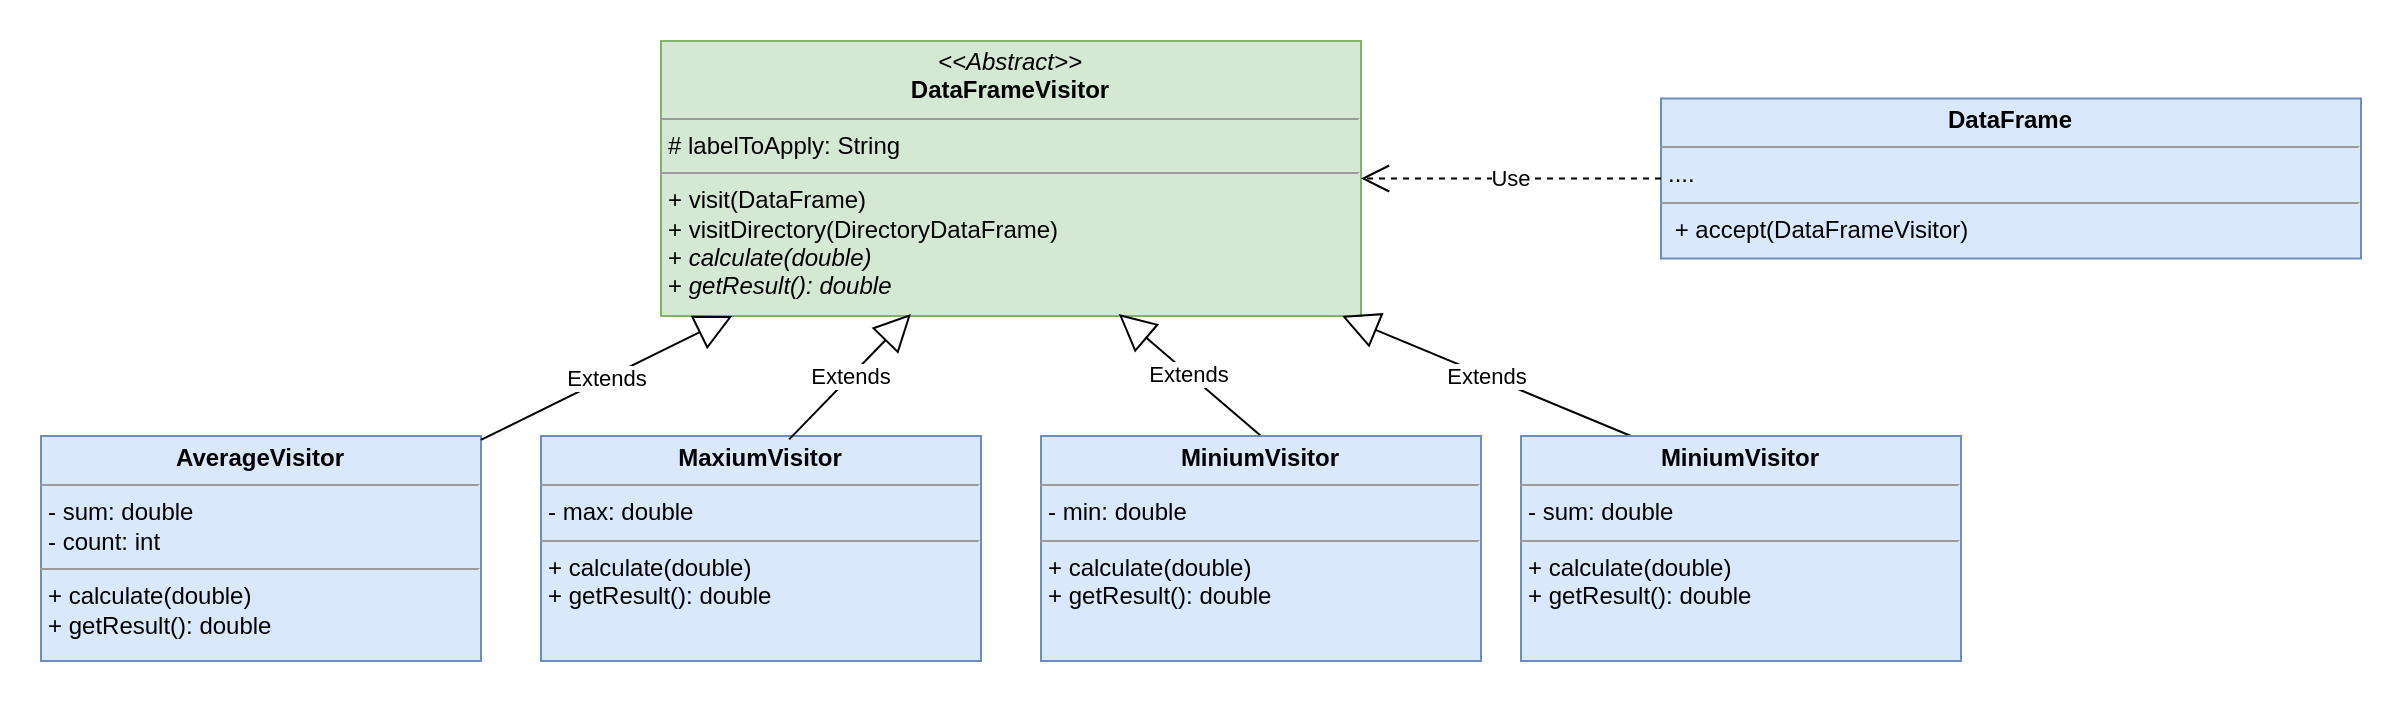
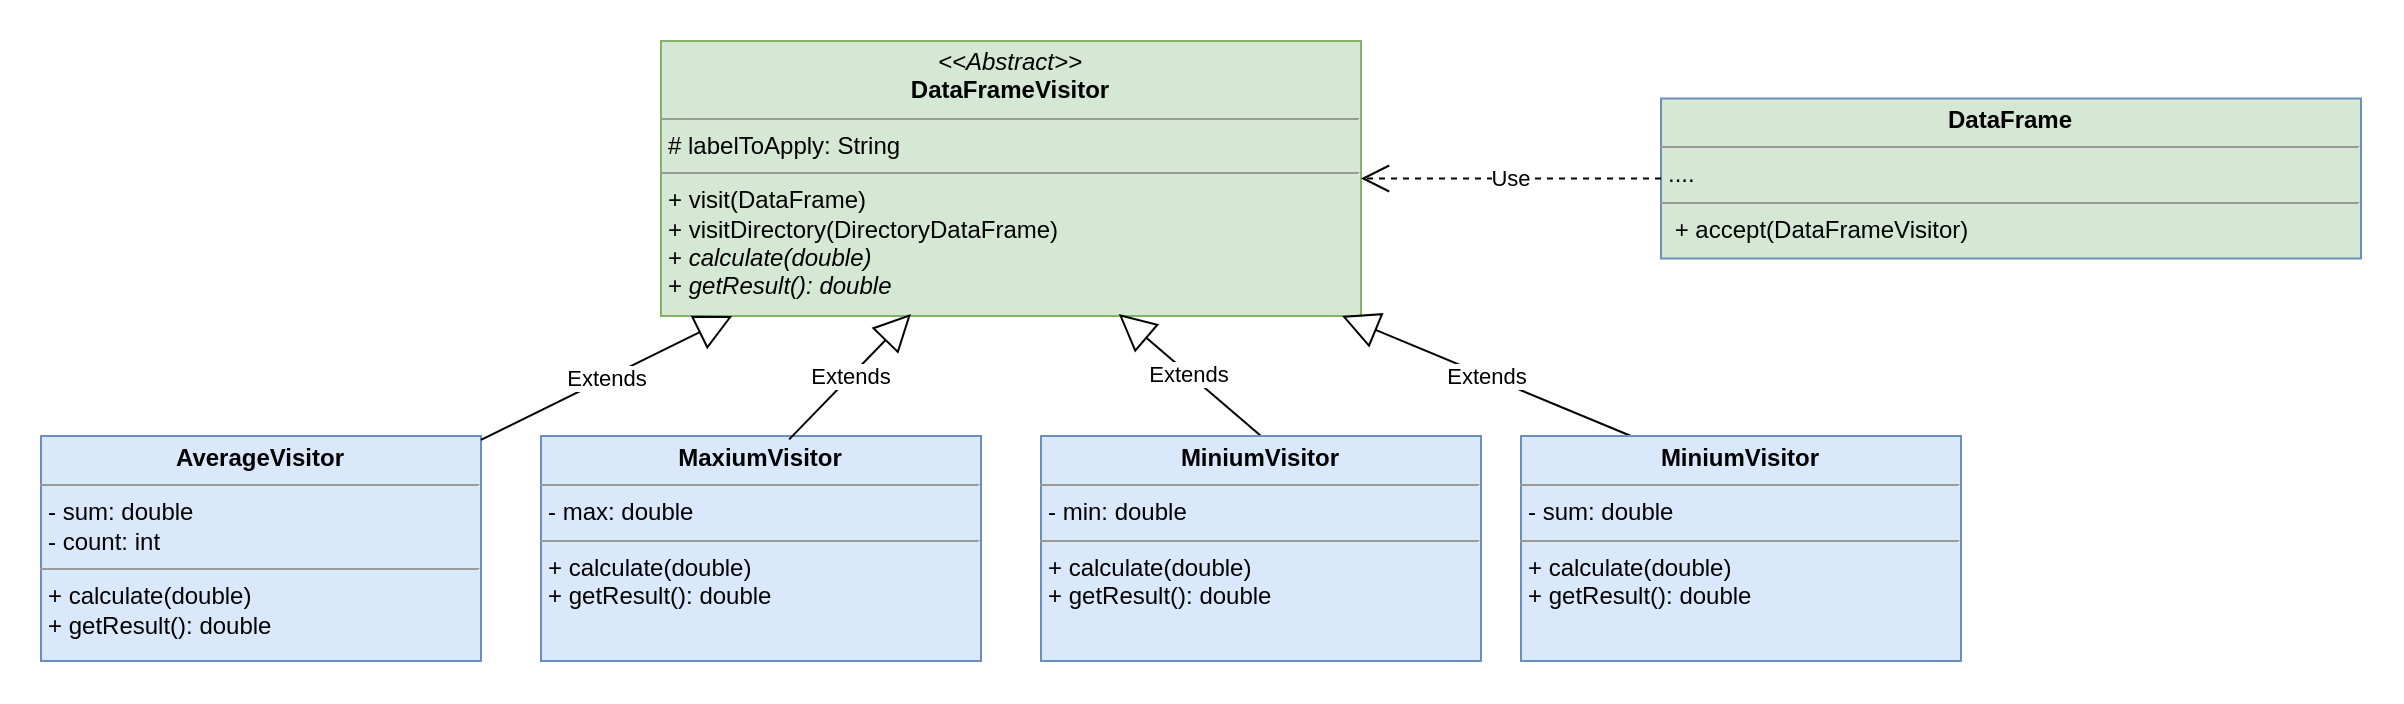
(2011, 179) -> (2011, 179)
